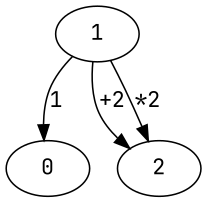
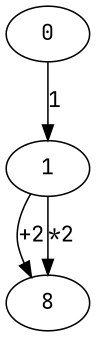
(50, 88) -> (48, 93)
(159, 168) -> (48, 303)
